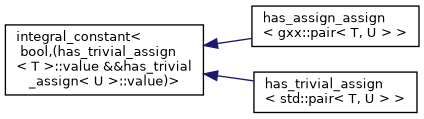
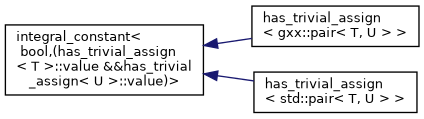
(335, 26) -> (335, 26)
